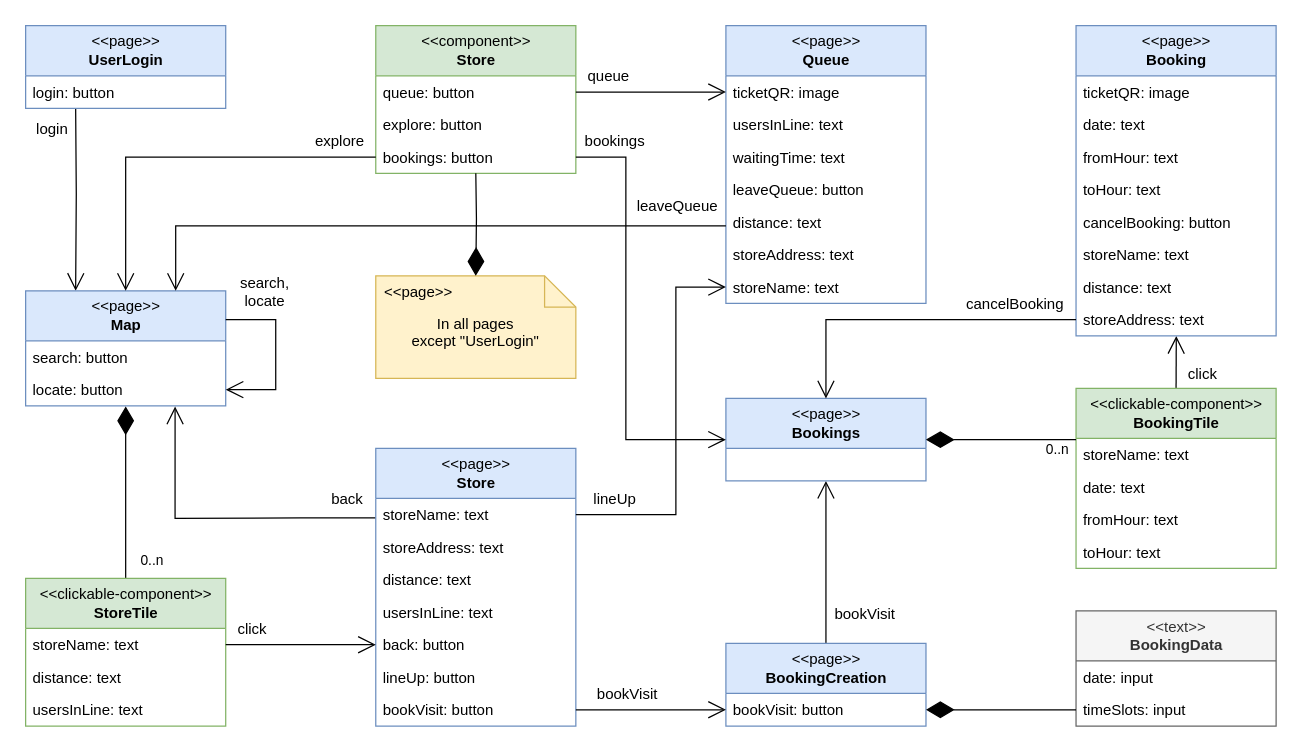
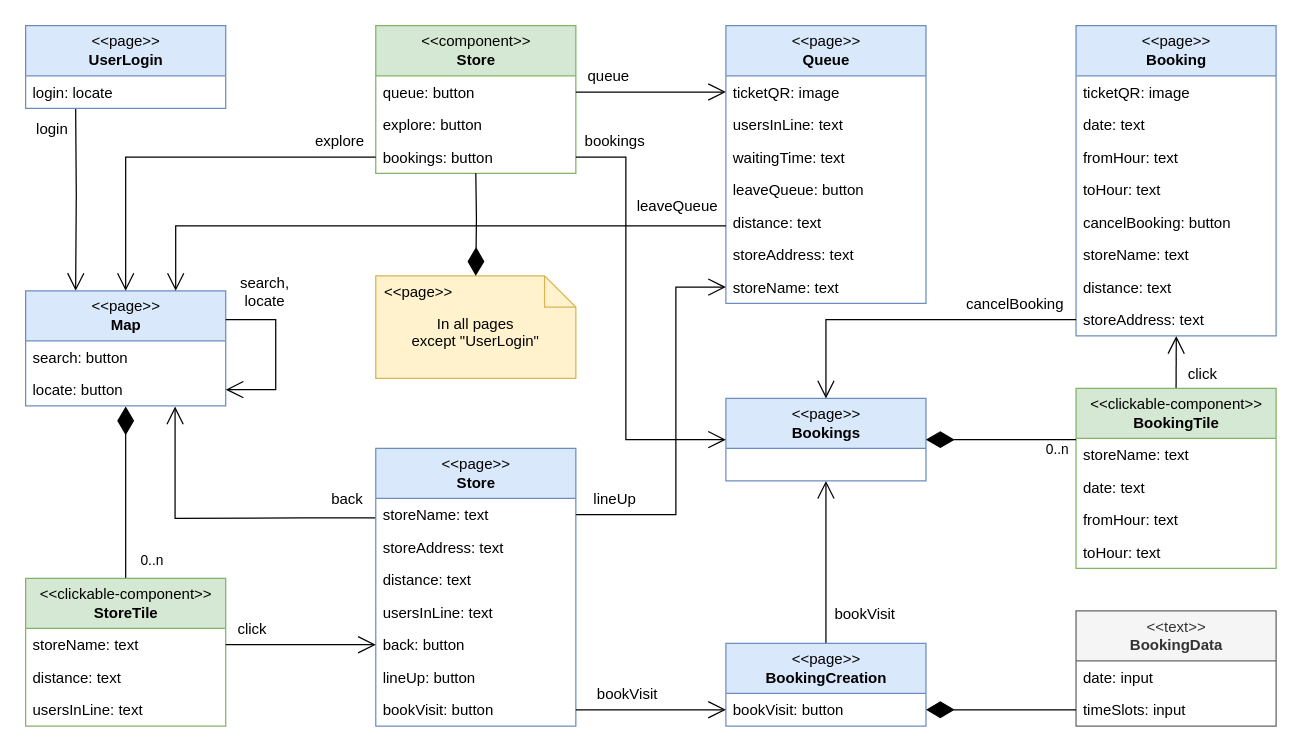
(79, 93) -> (77, 93)
